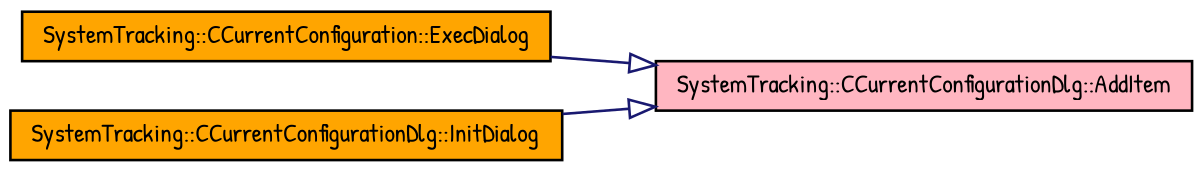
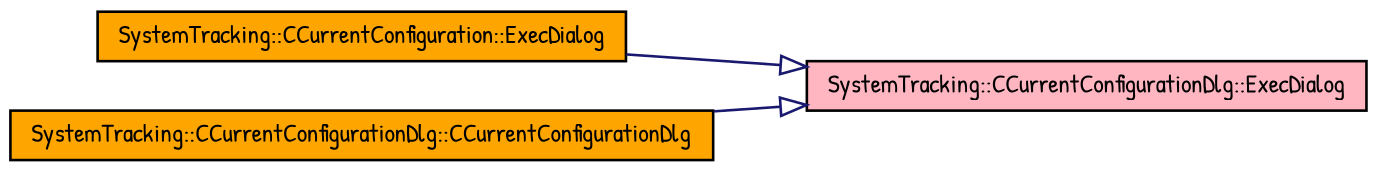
(924, 86) -> (1087, 86)
(286, 135) -> (362, 135)
